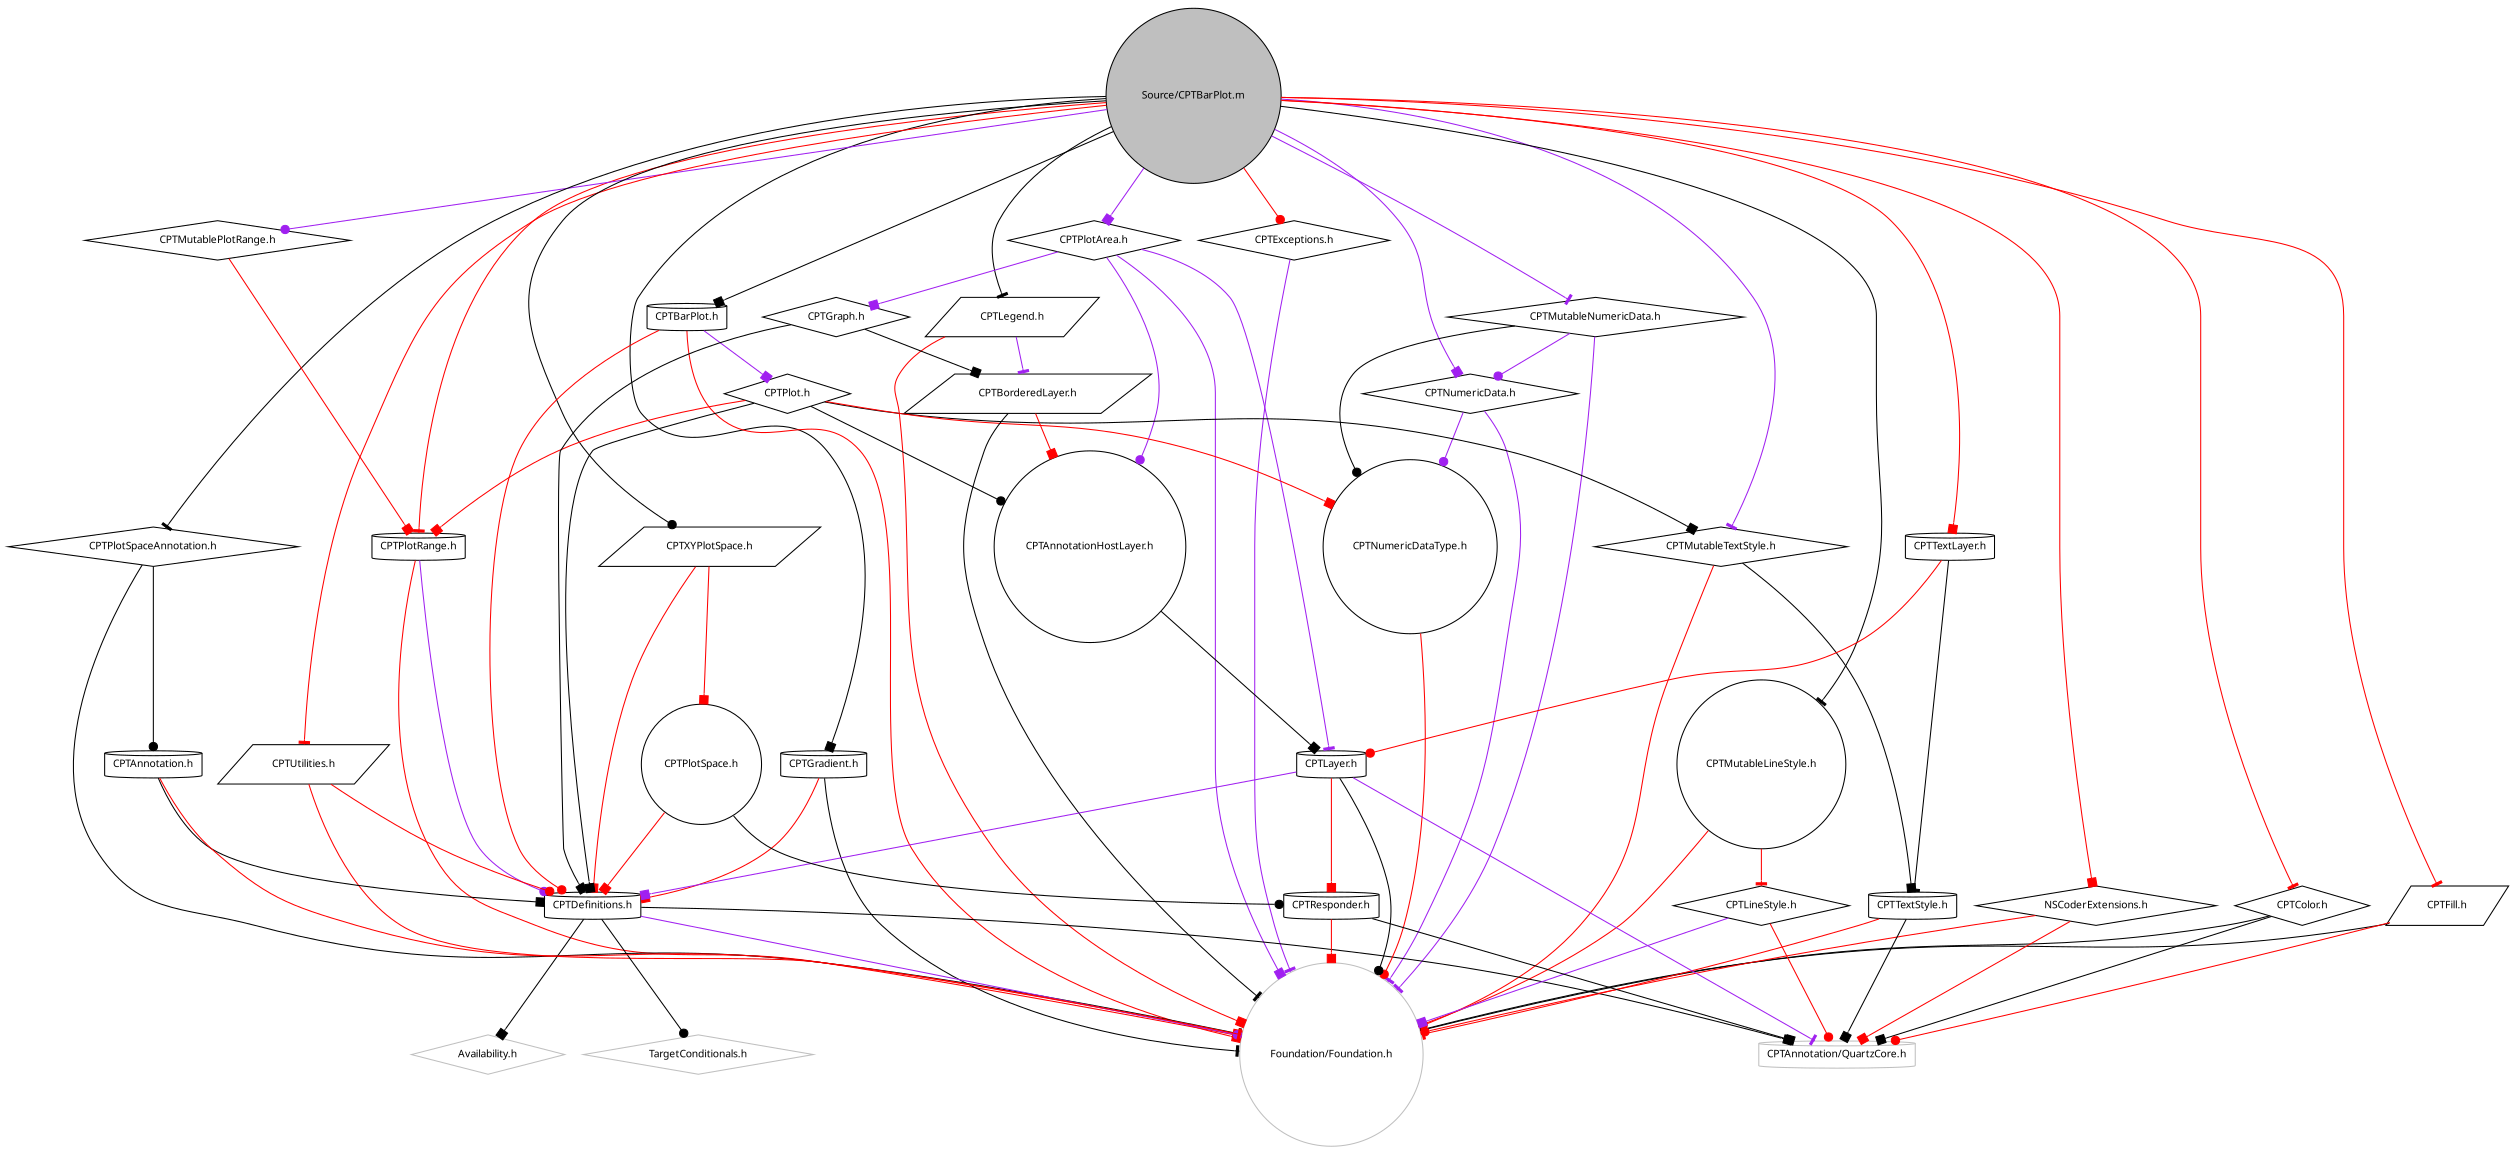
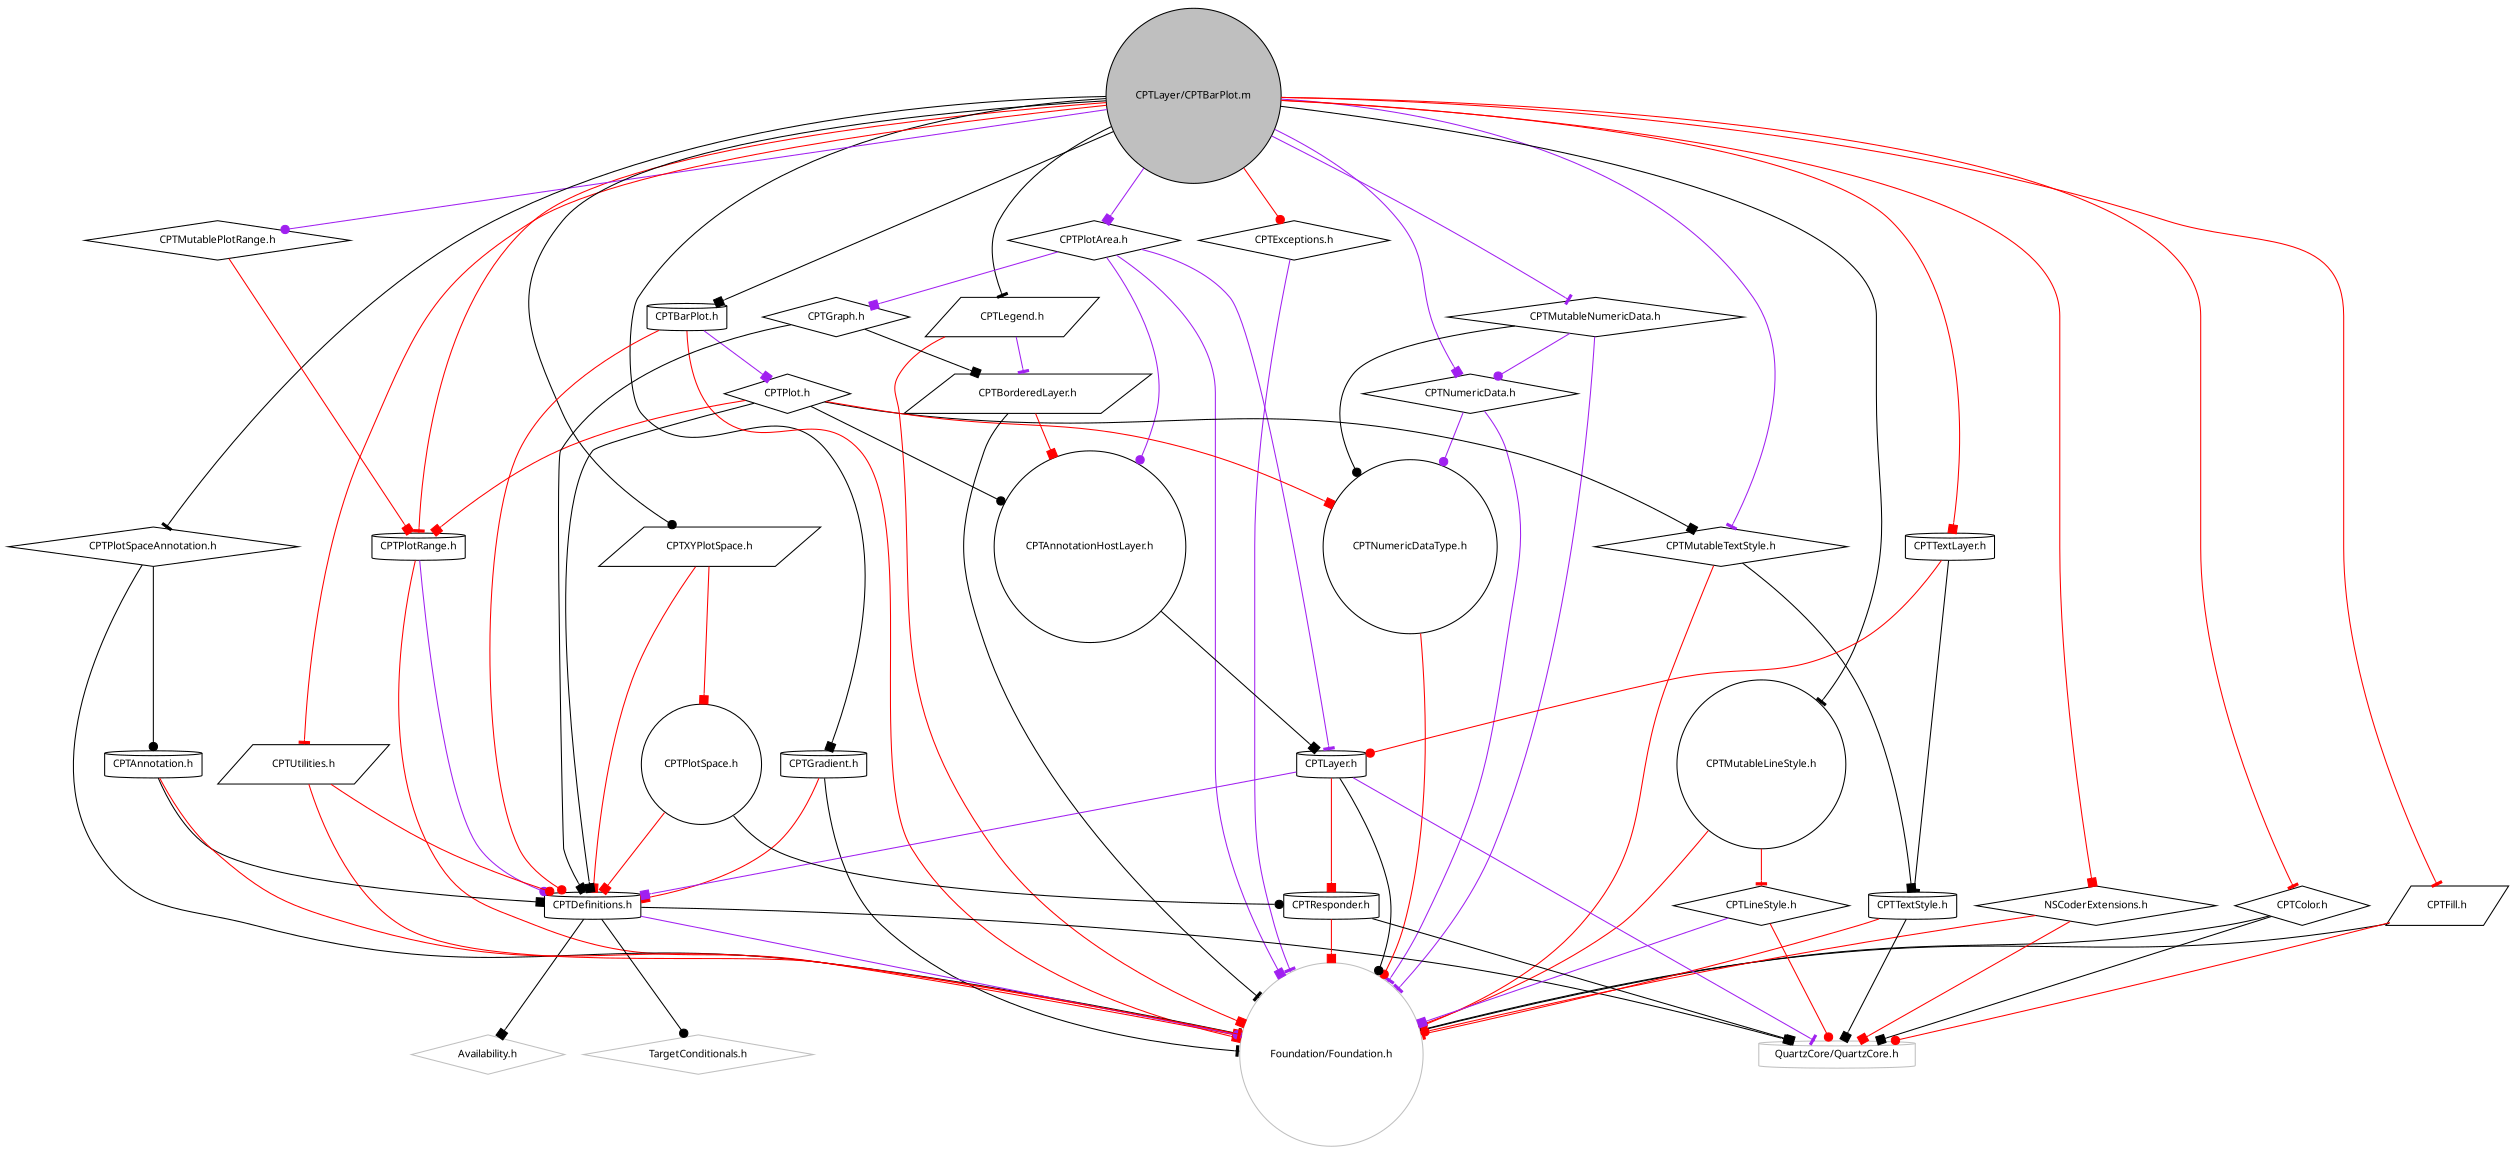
(1194, 96) -> (1194, 96)
(1837, 1055) -> (1837, 1055)
